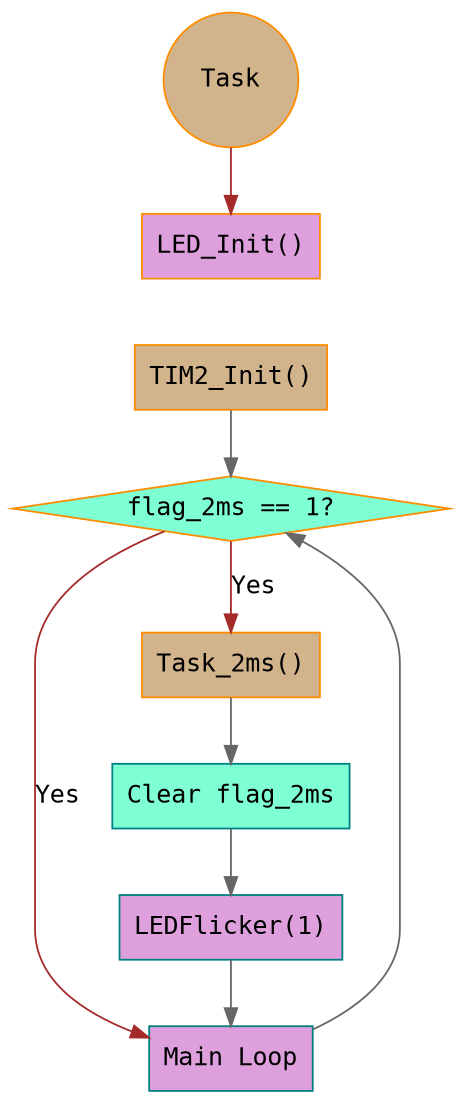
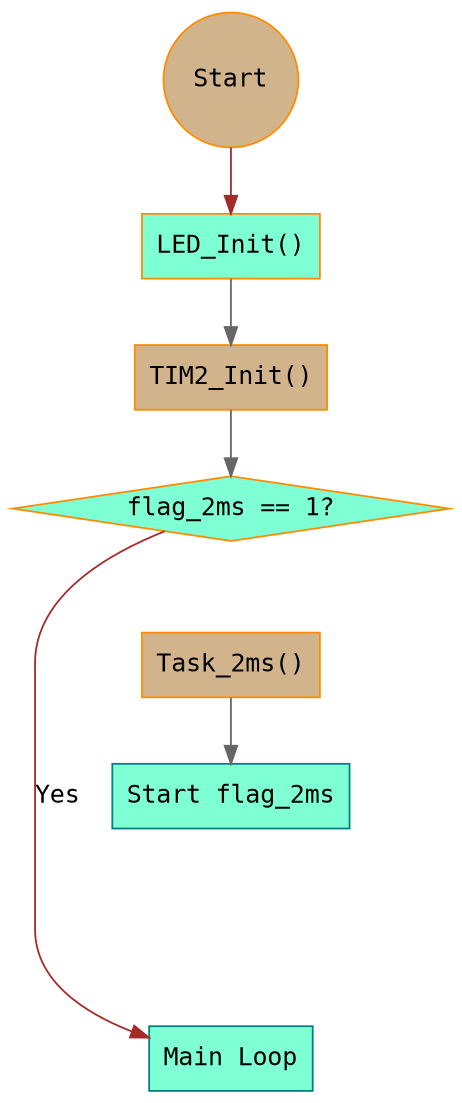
(231, 80) -> (231, 80)
(231, 246) -> (231, 246)
none -> (231, 303)
(231, 578) -> none
(400, 784) -> none
(231, 796) -> (231, 796)
(231, 927) -> none
(231, 1059) -> (231, 1059)
